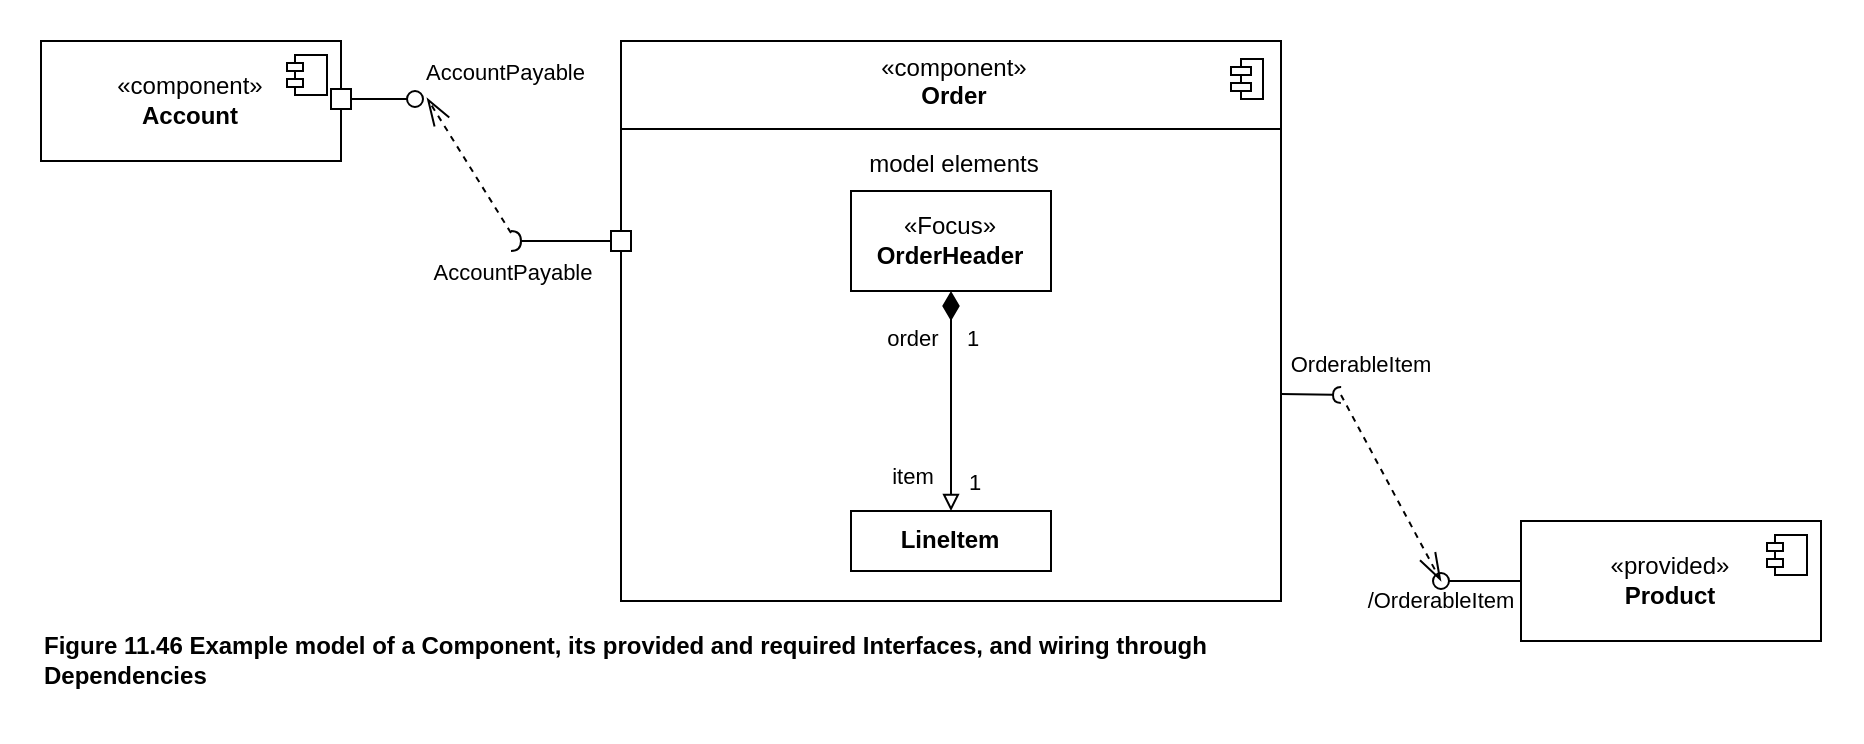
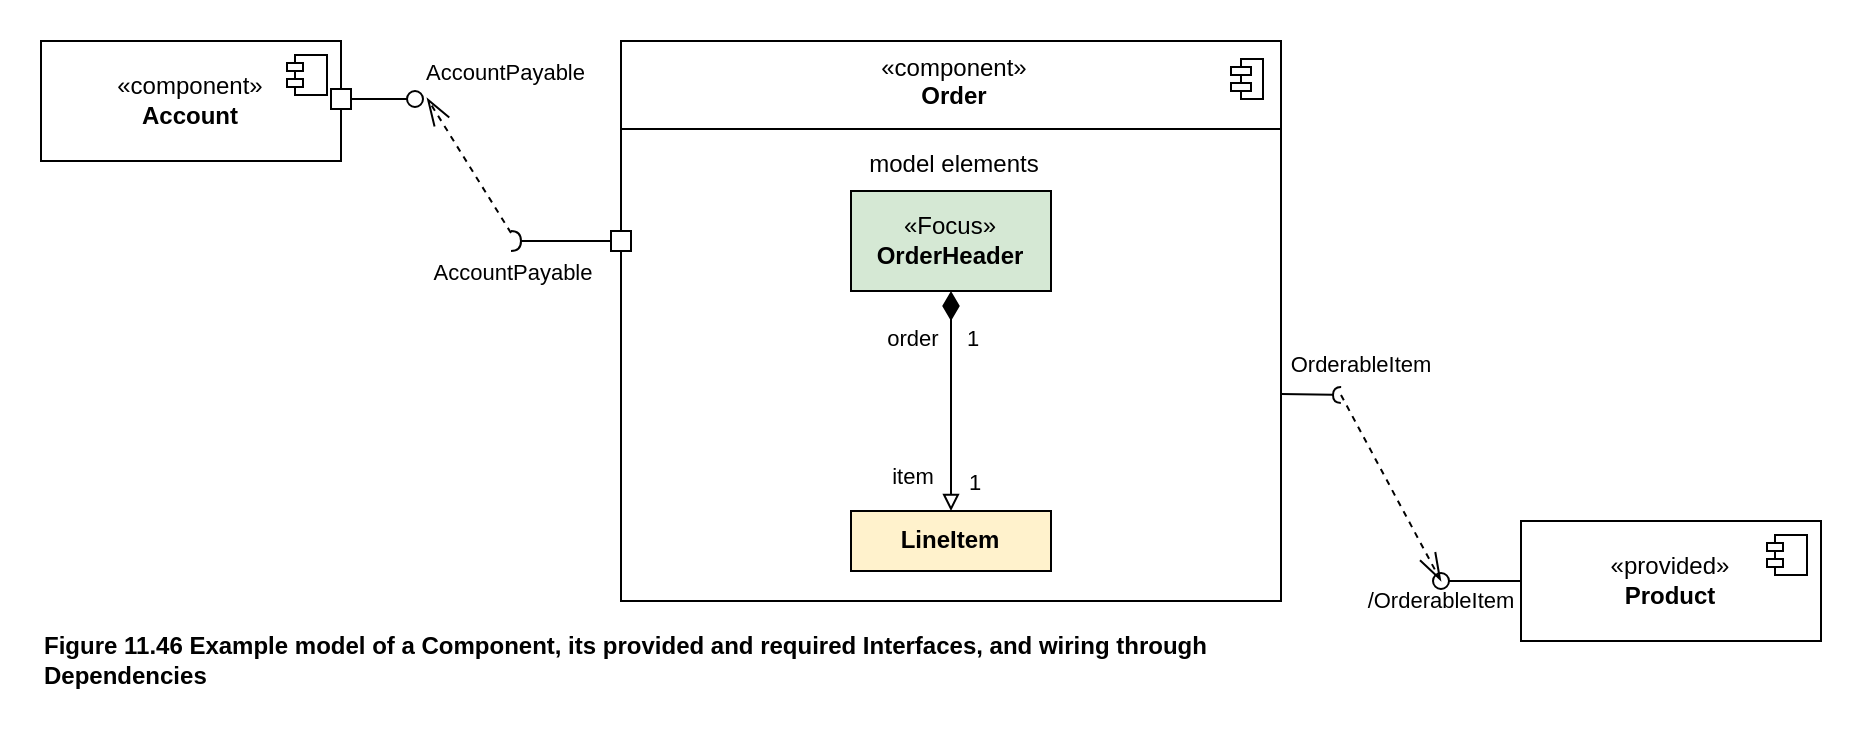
(951, 241) -> (951, 241)
(951, 541) -> (951, 541)
